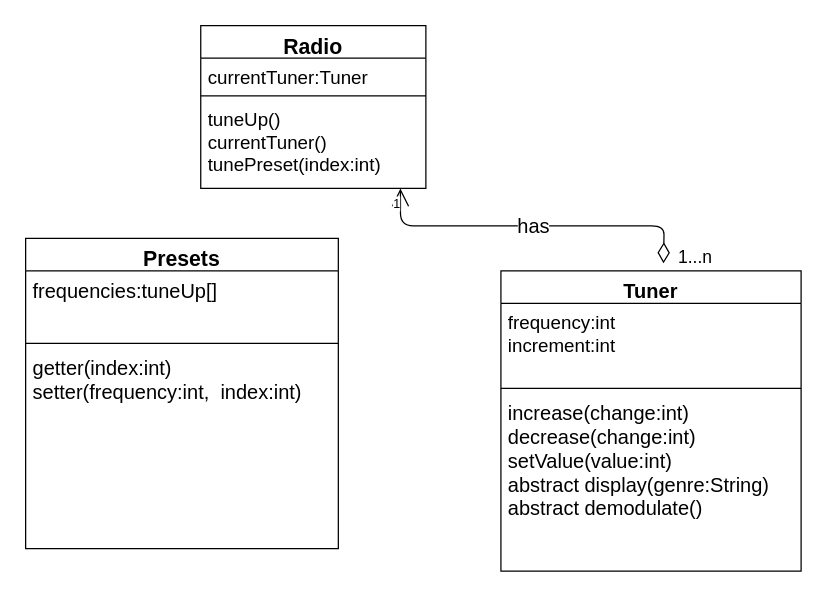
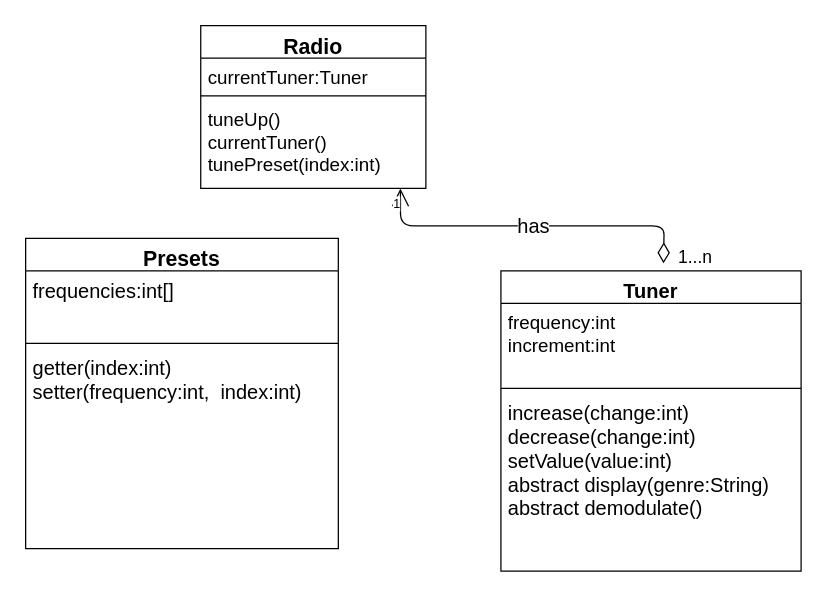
(139, 291) -> (120, 291)
